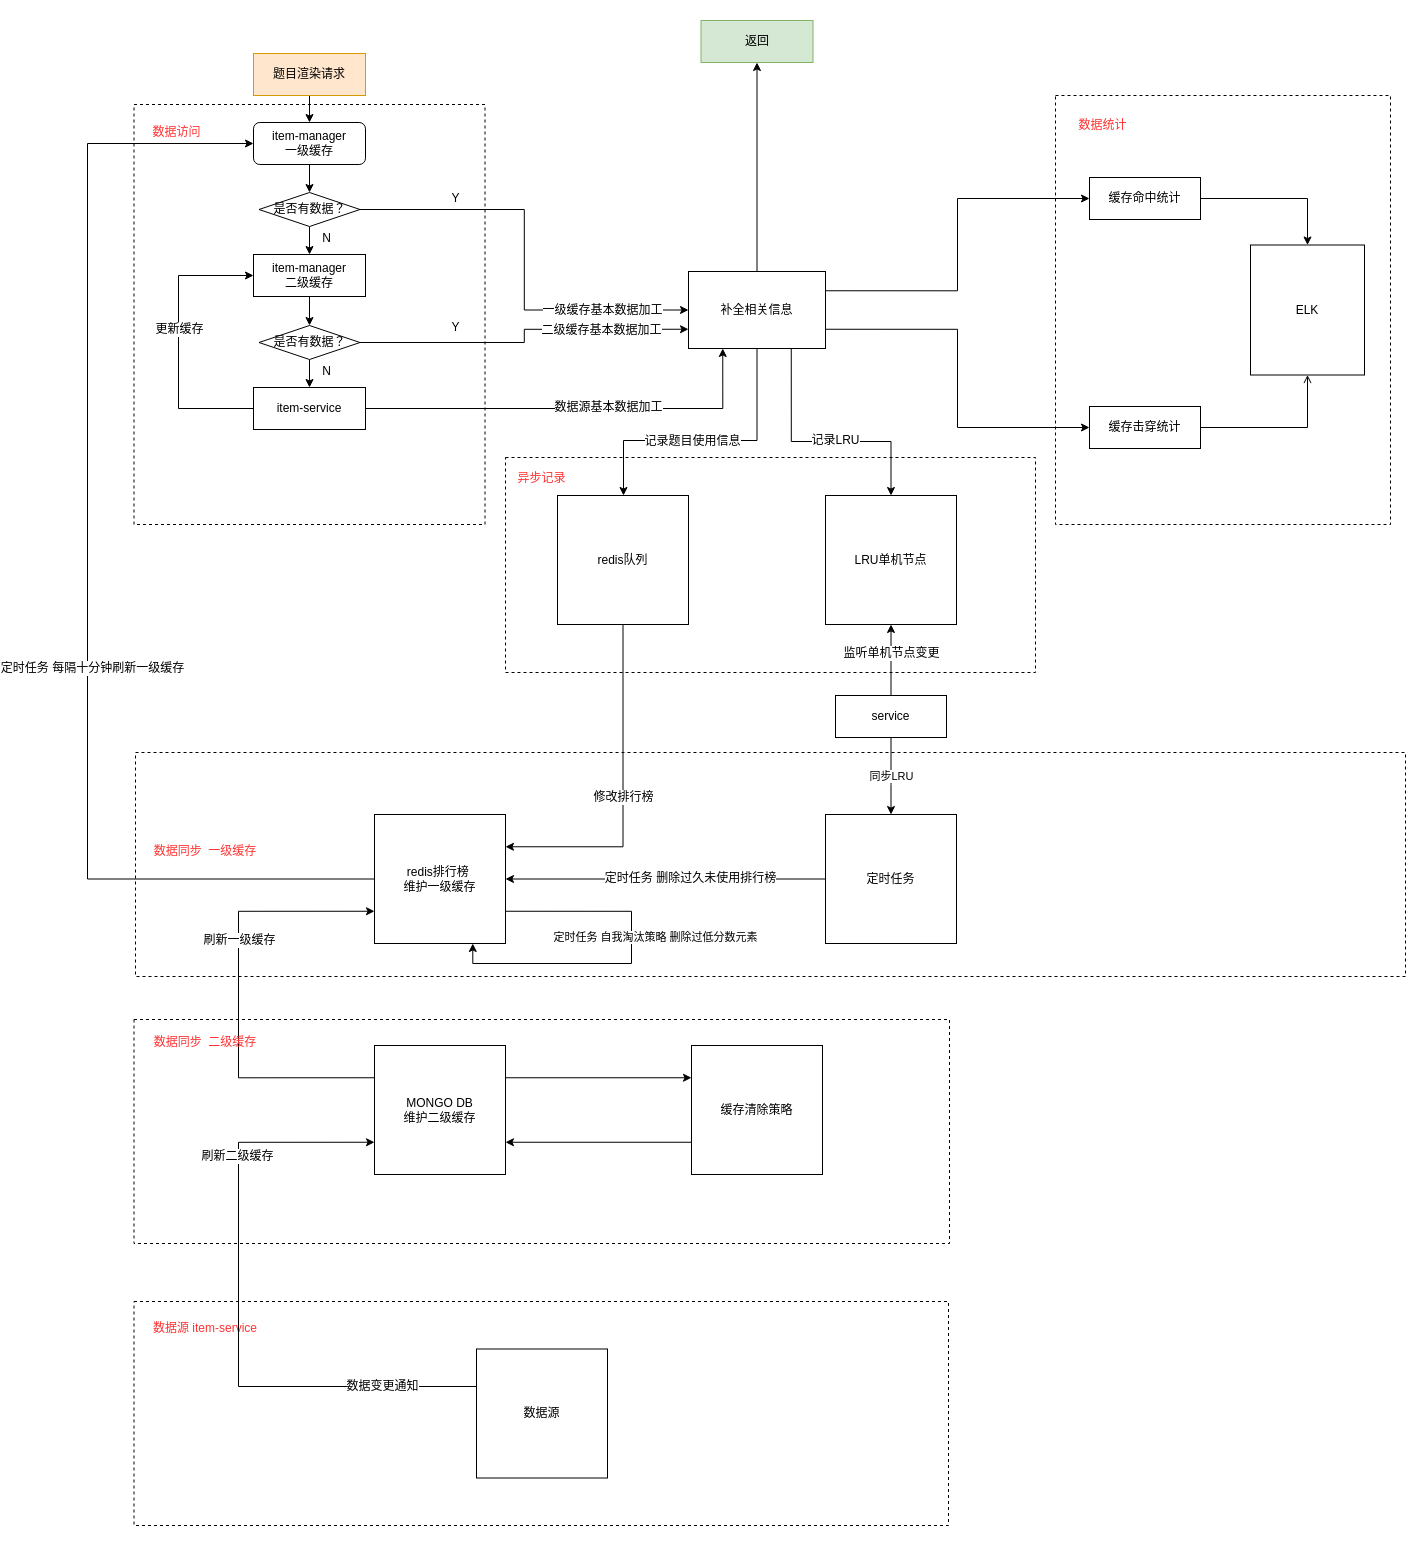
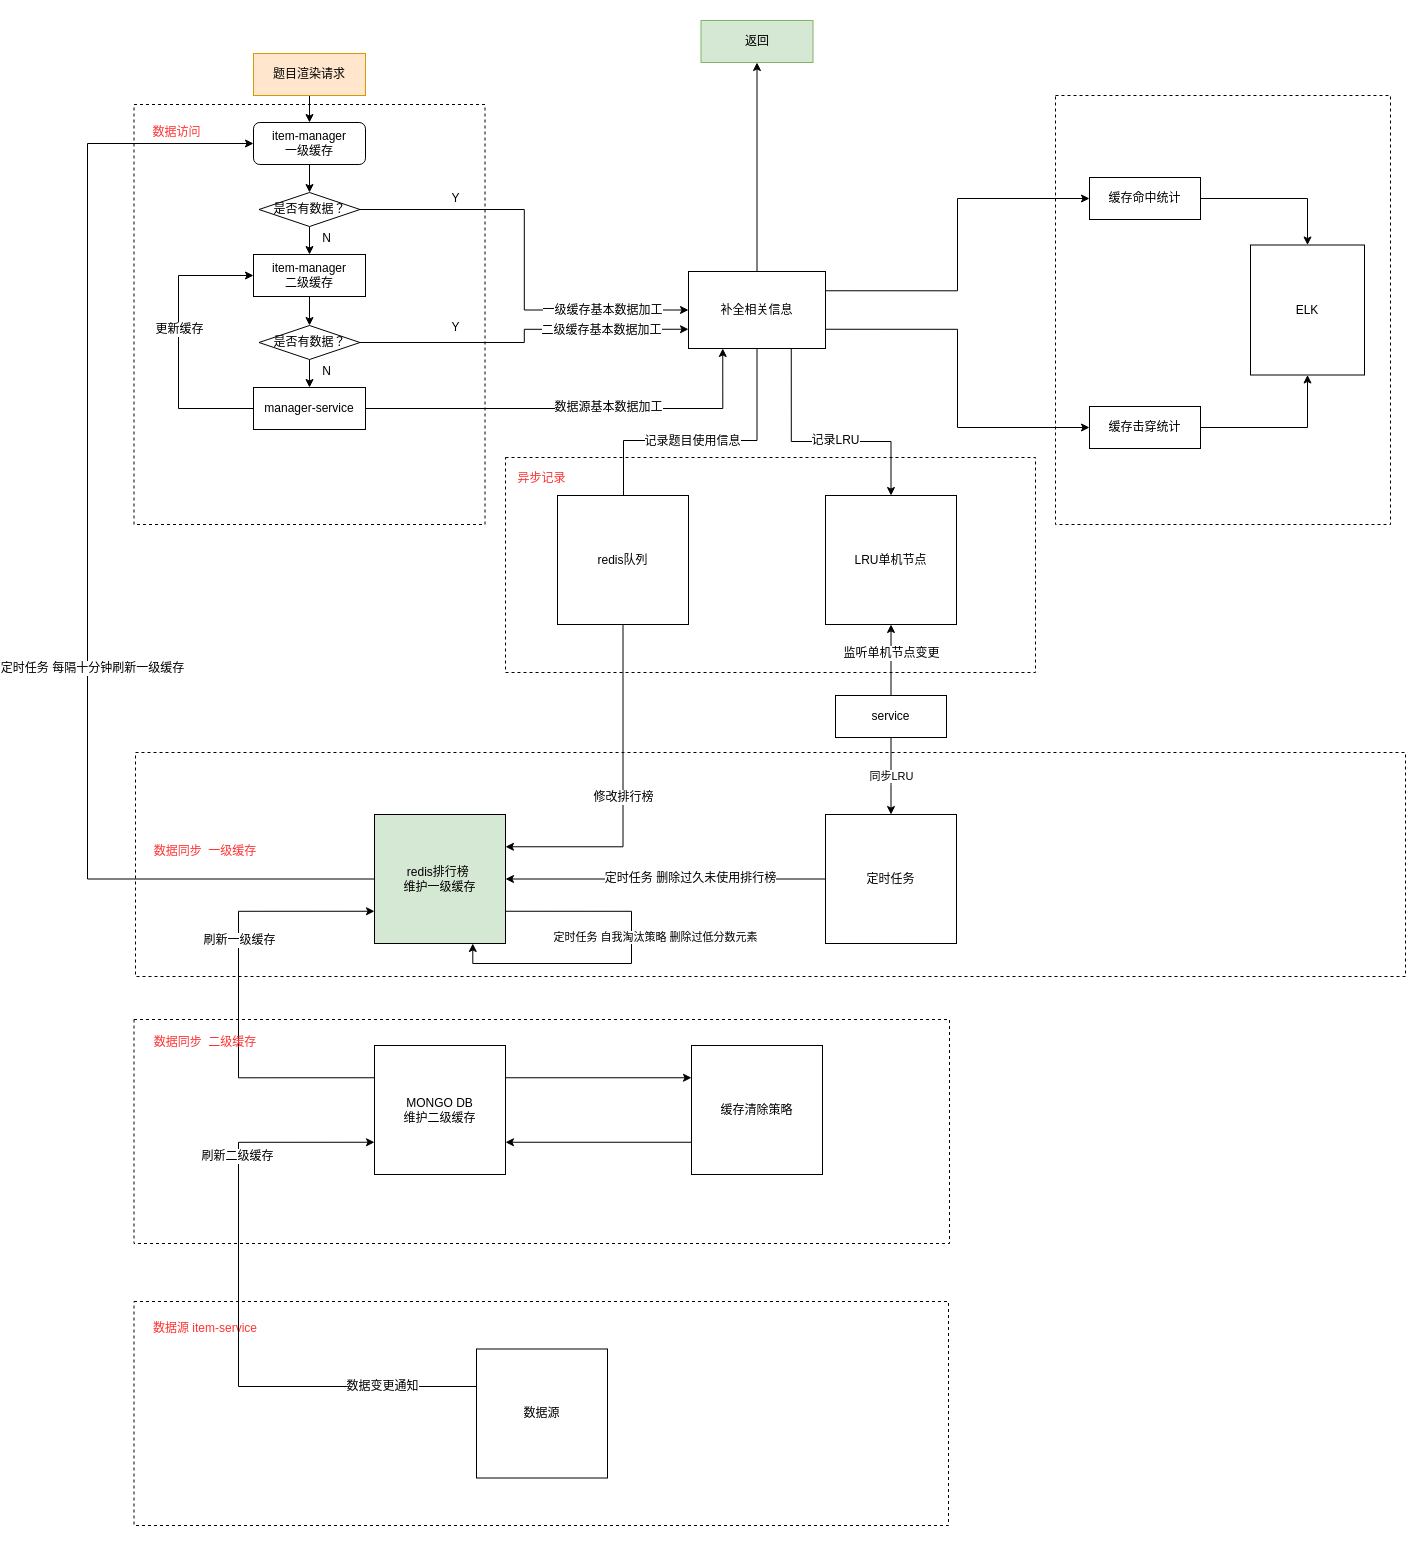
(1103, 126) -> none
(1308, 381) -> (1308, 383)
(310, 409) -> (310, 409)
(624, 487) -> (624, 490)
(440, 879) -> (440, 879)
